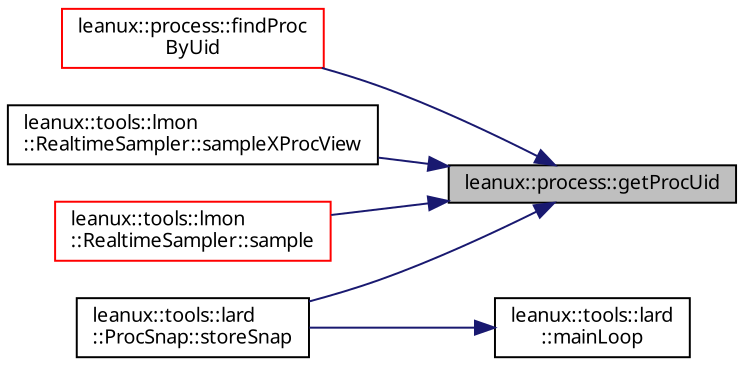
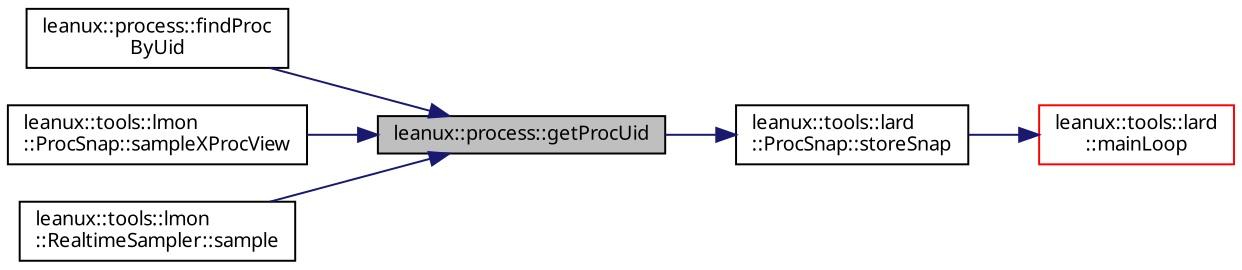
(193, 38) -> (157, 38)
(193, 135) -> (157, 135)
(193, 231) -> (157, 231)
(425, 262) -> (691, 135)
(592, 328) -> (1137, 135)
